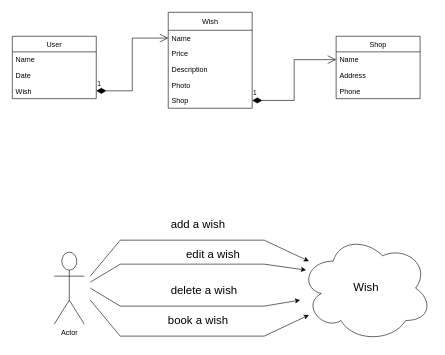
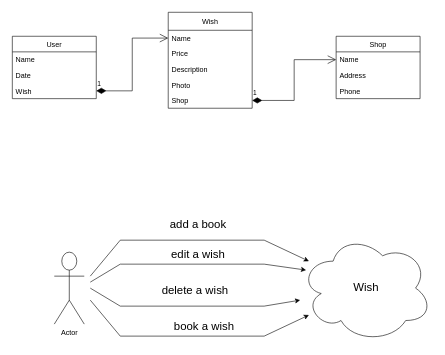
(198, 225) -> (198, 225)
(213, 255) -> (198, 255)
(204, 291) -> (195, 291)
(198, 321) -> (204, 327)
